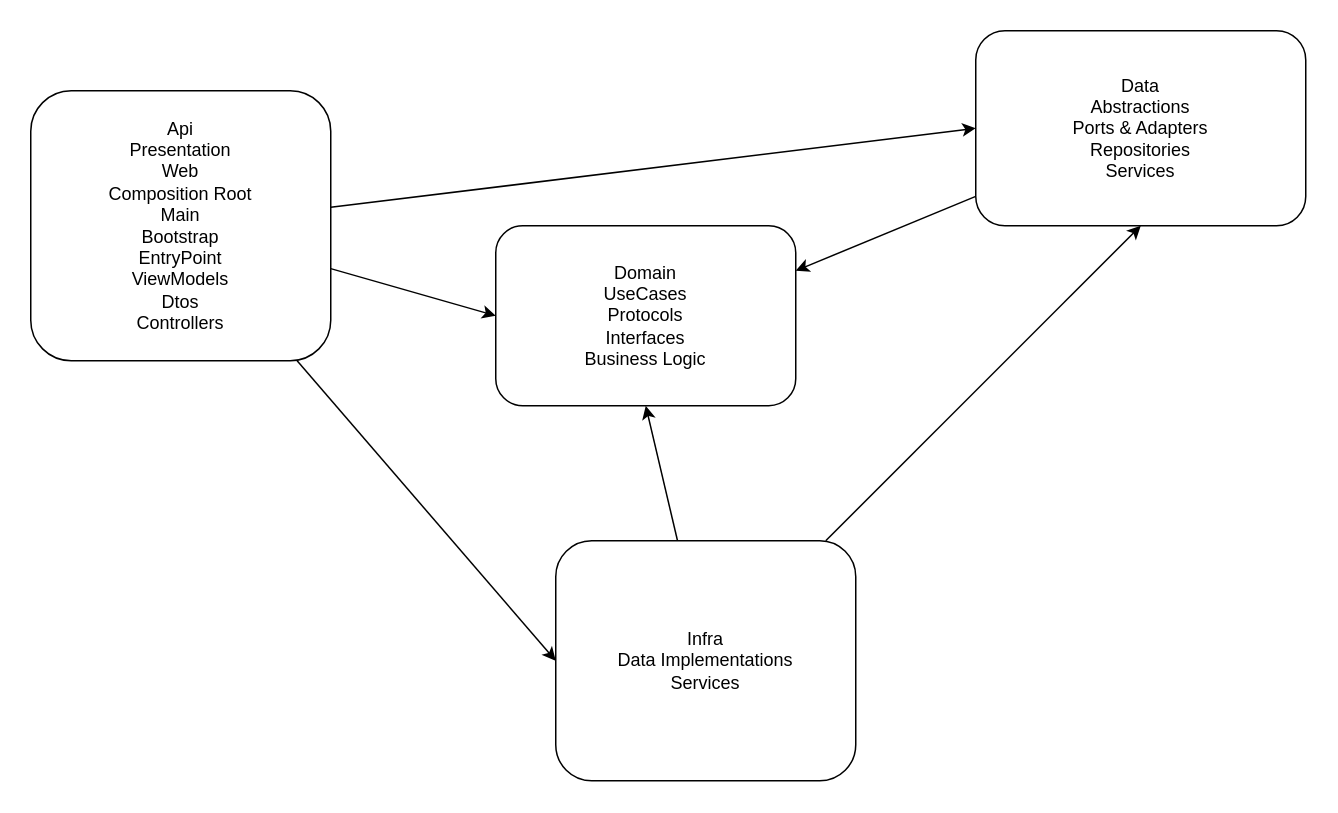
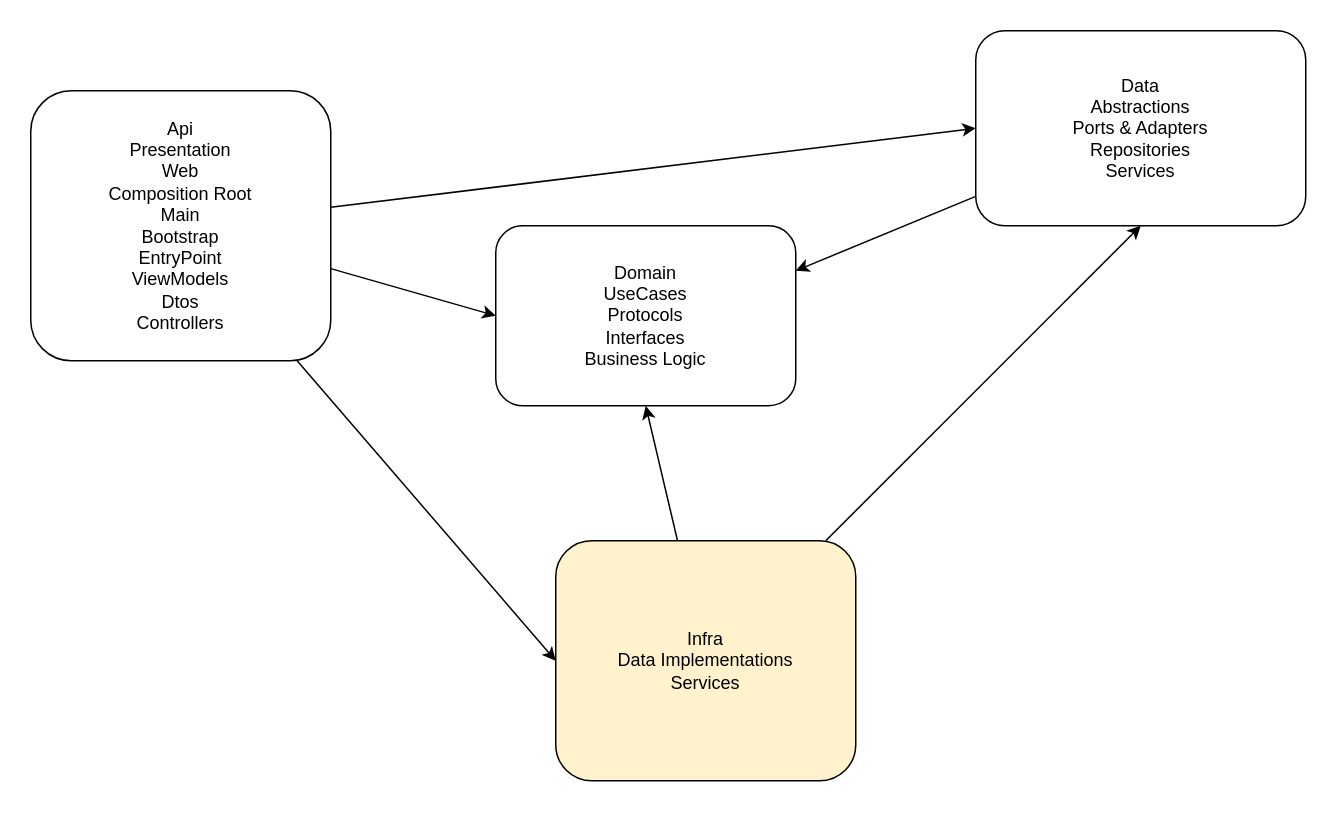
(706, 661) -> (706, 661)
